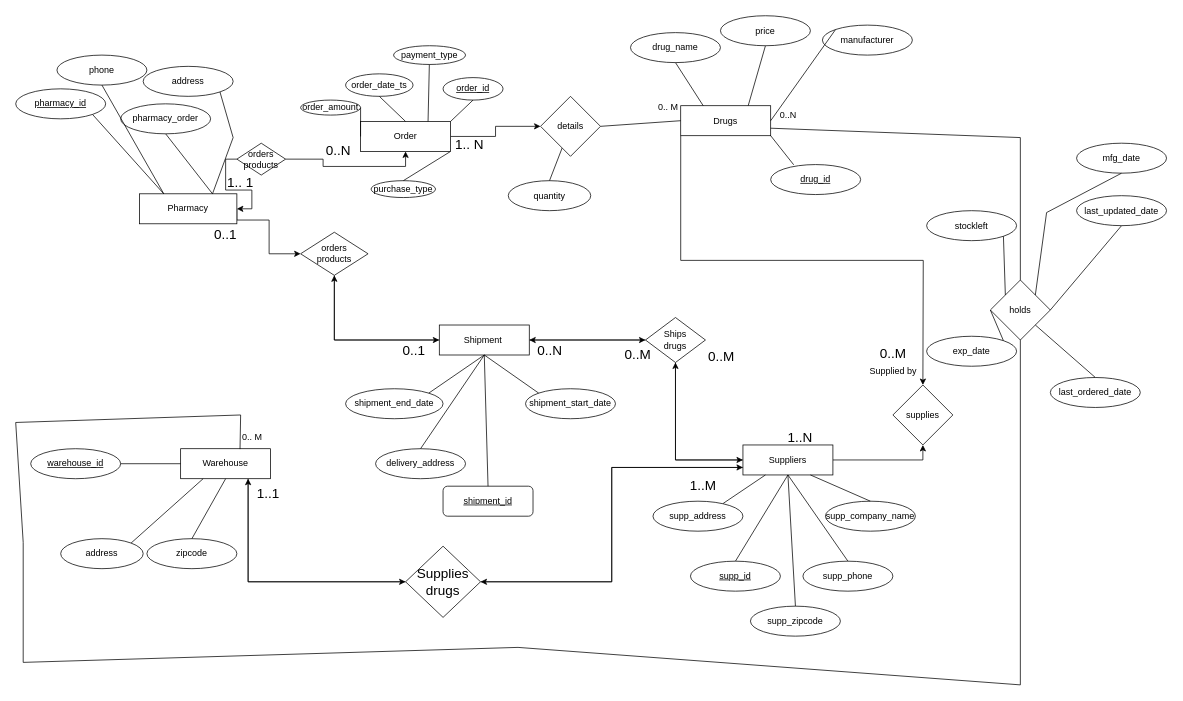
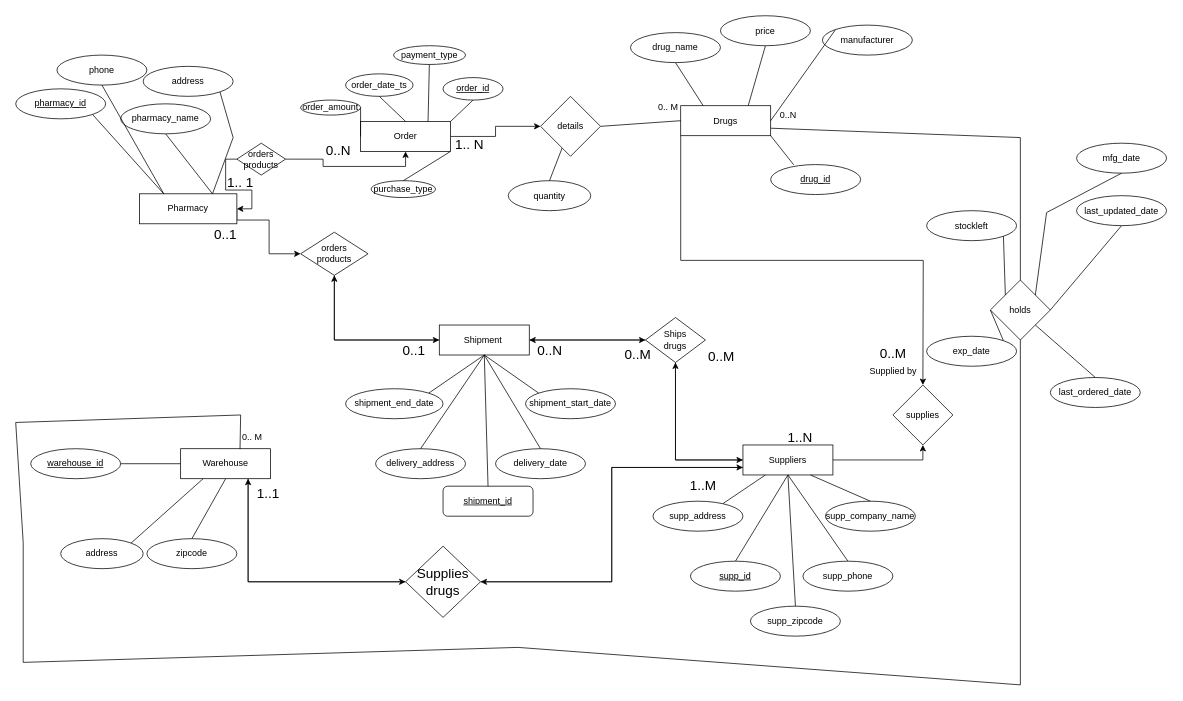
(165, 119) -> (165, 119)
none -> (514, 404)
none -> (540, 464)
